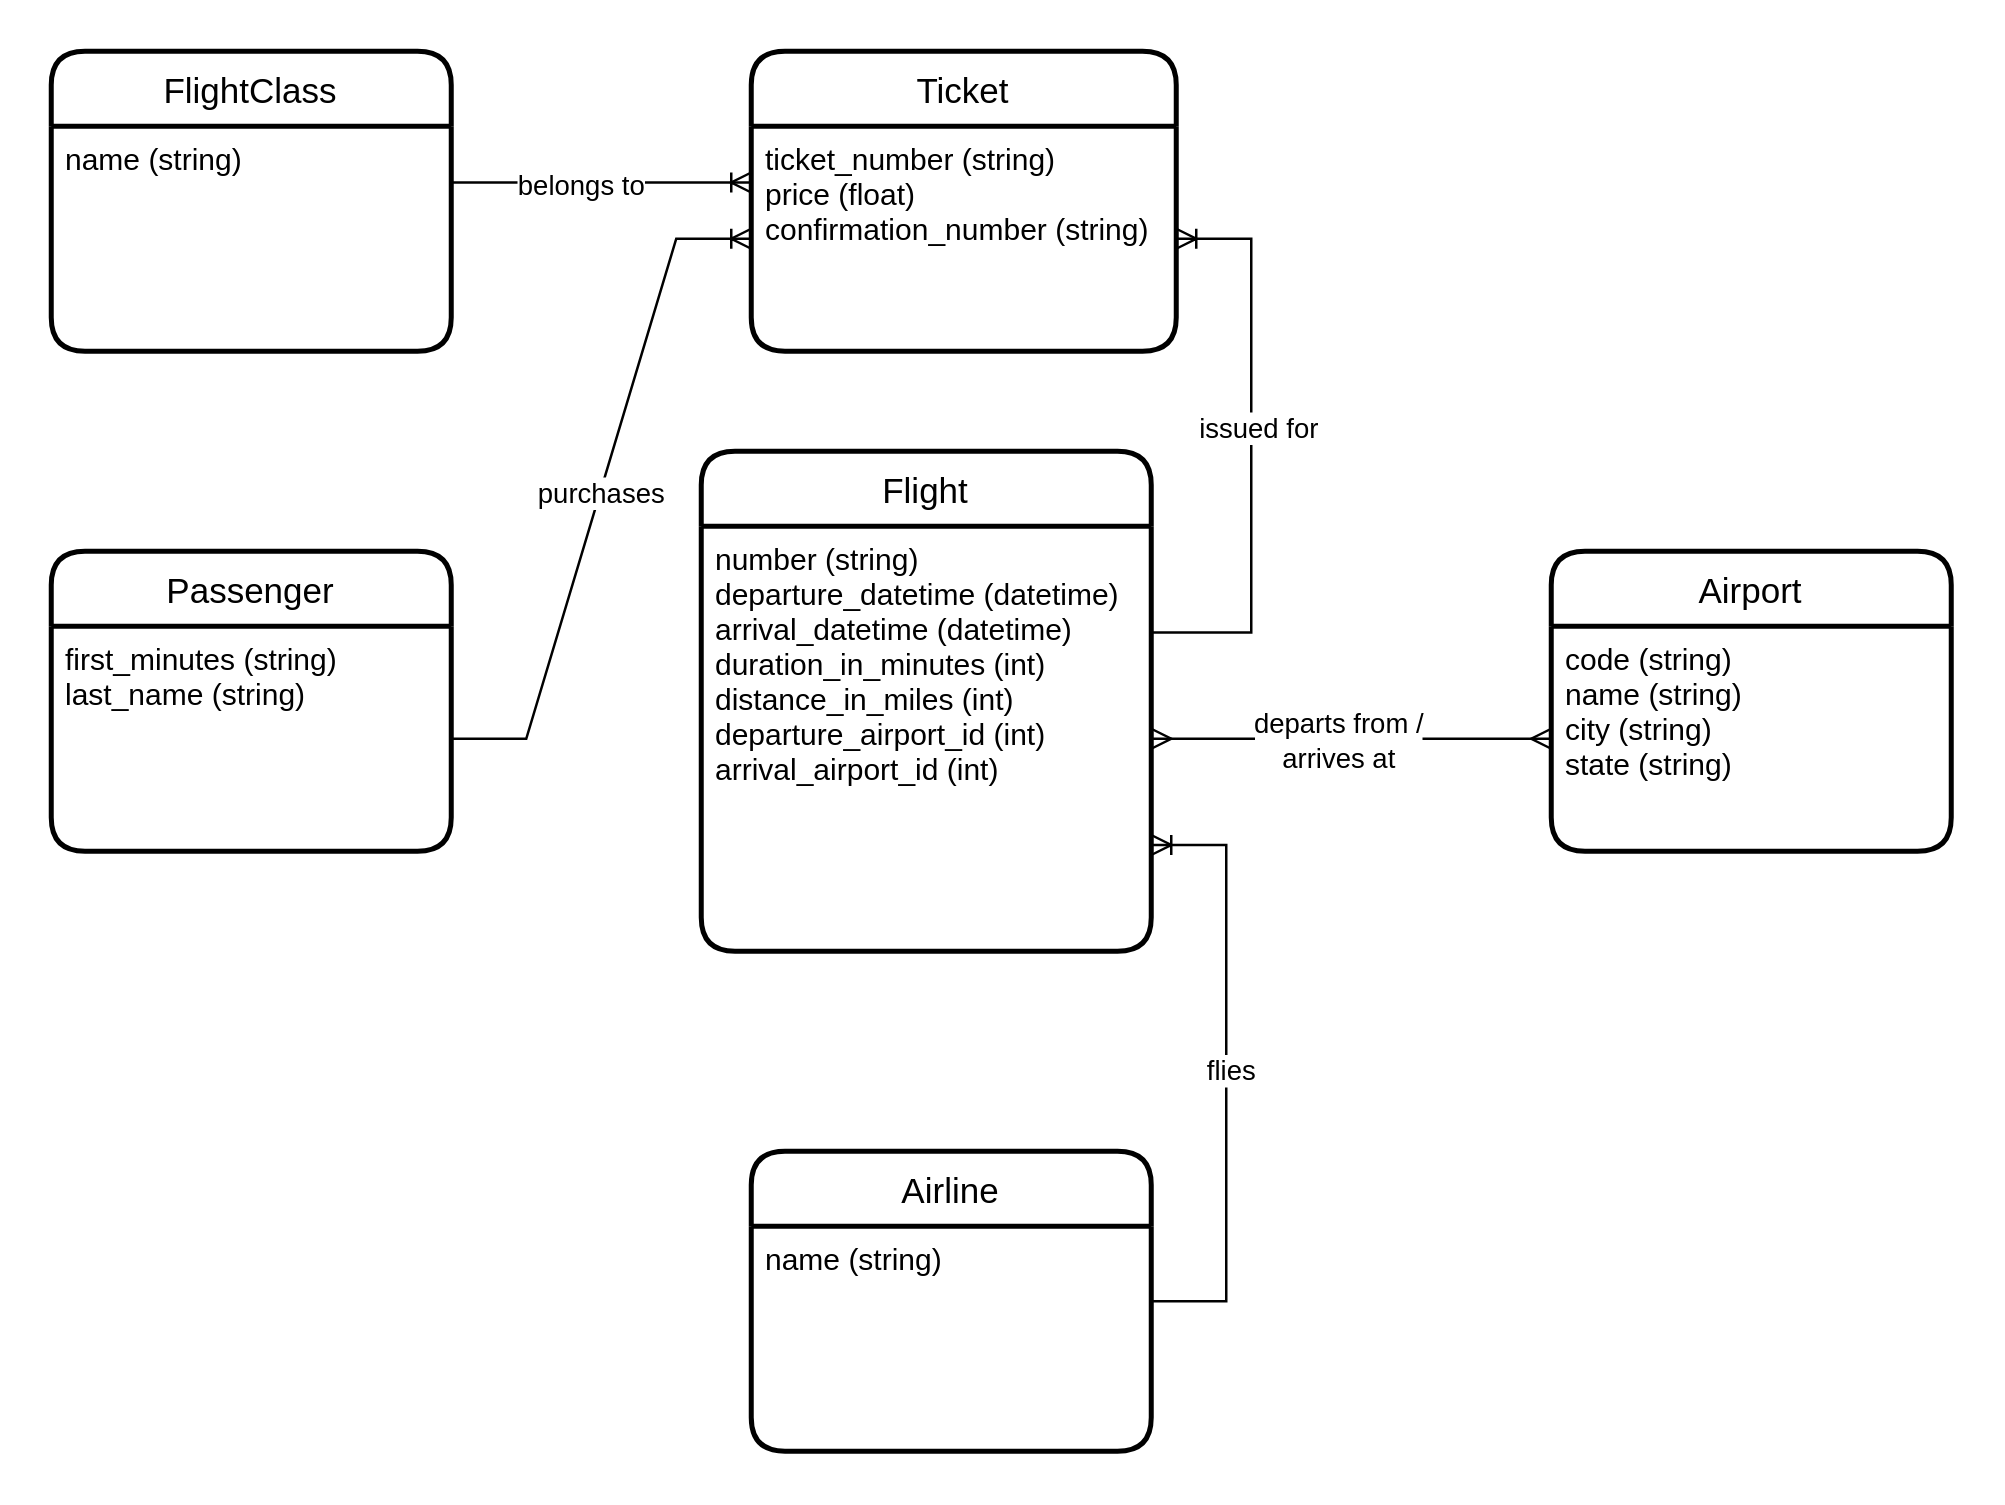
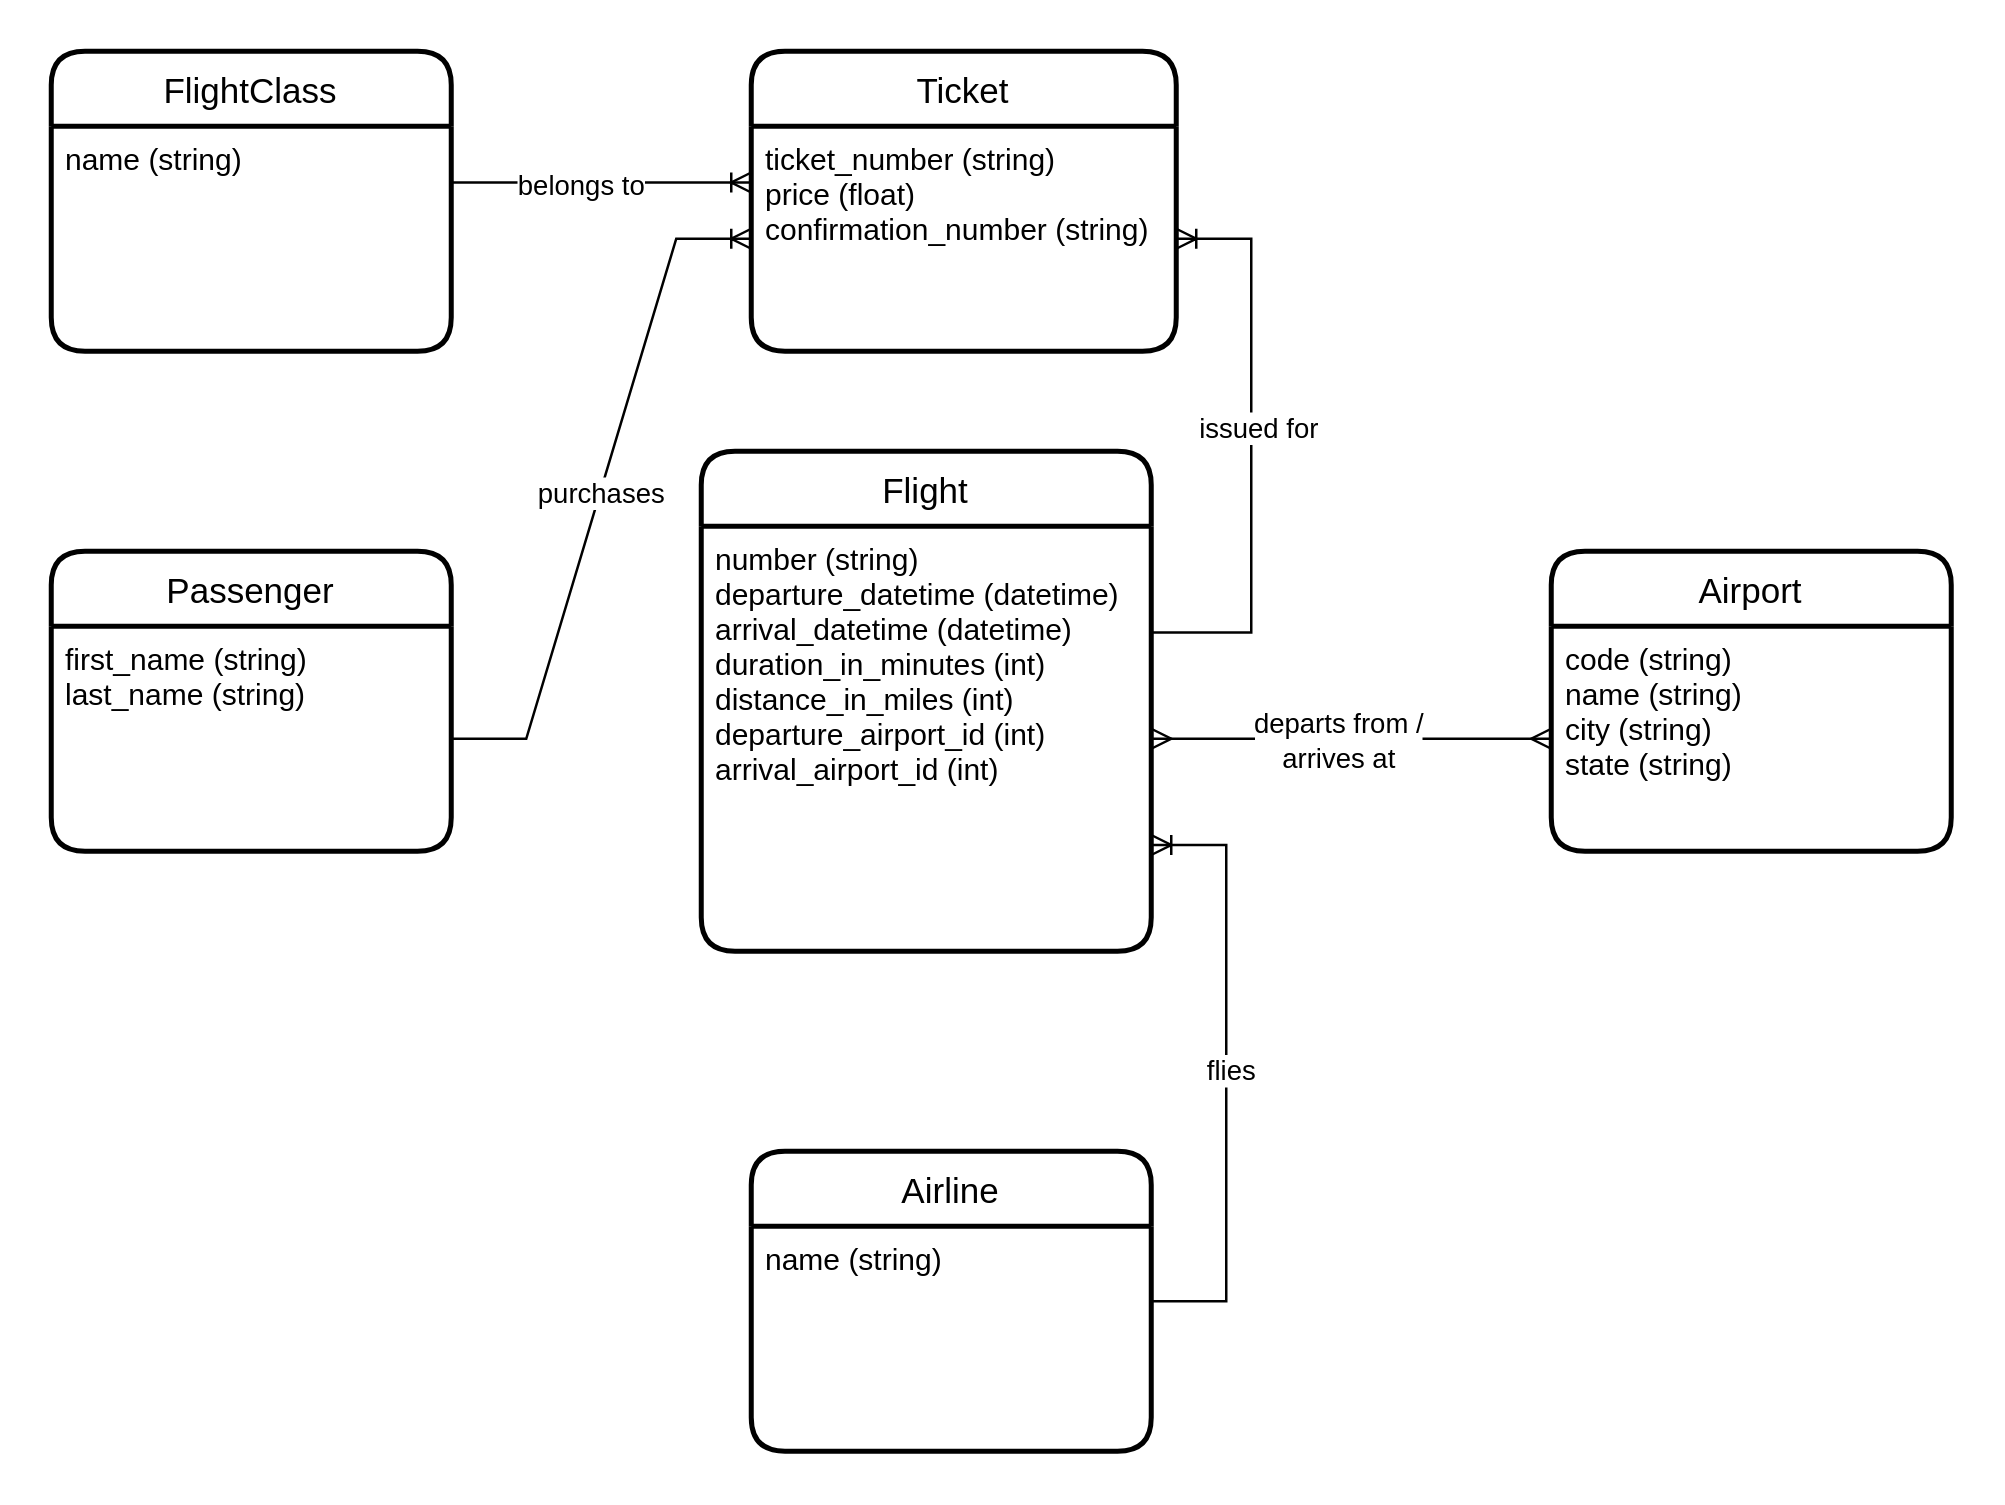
(234, 660) -> (213, 660)
